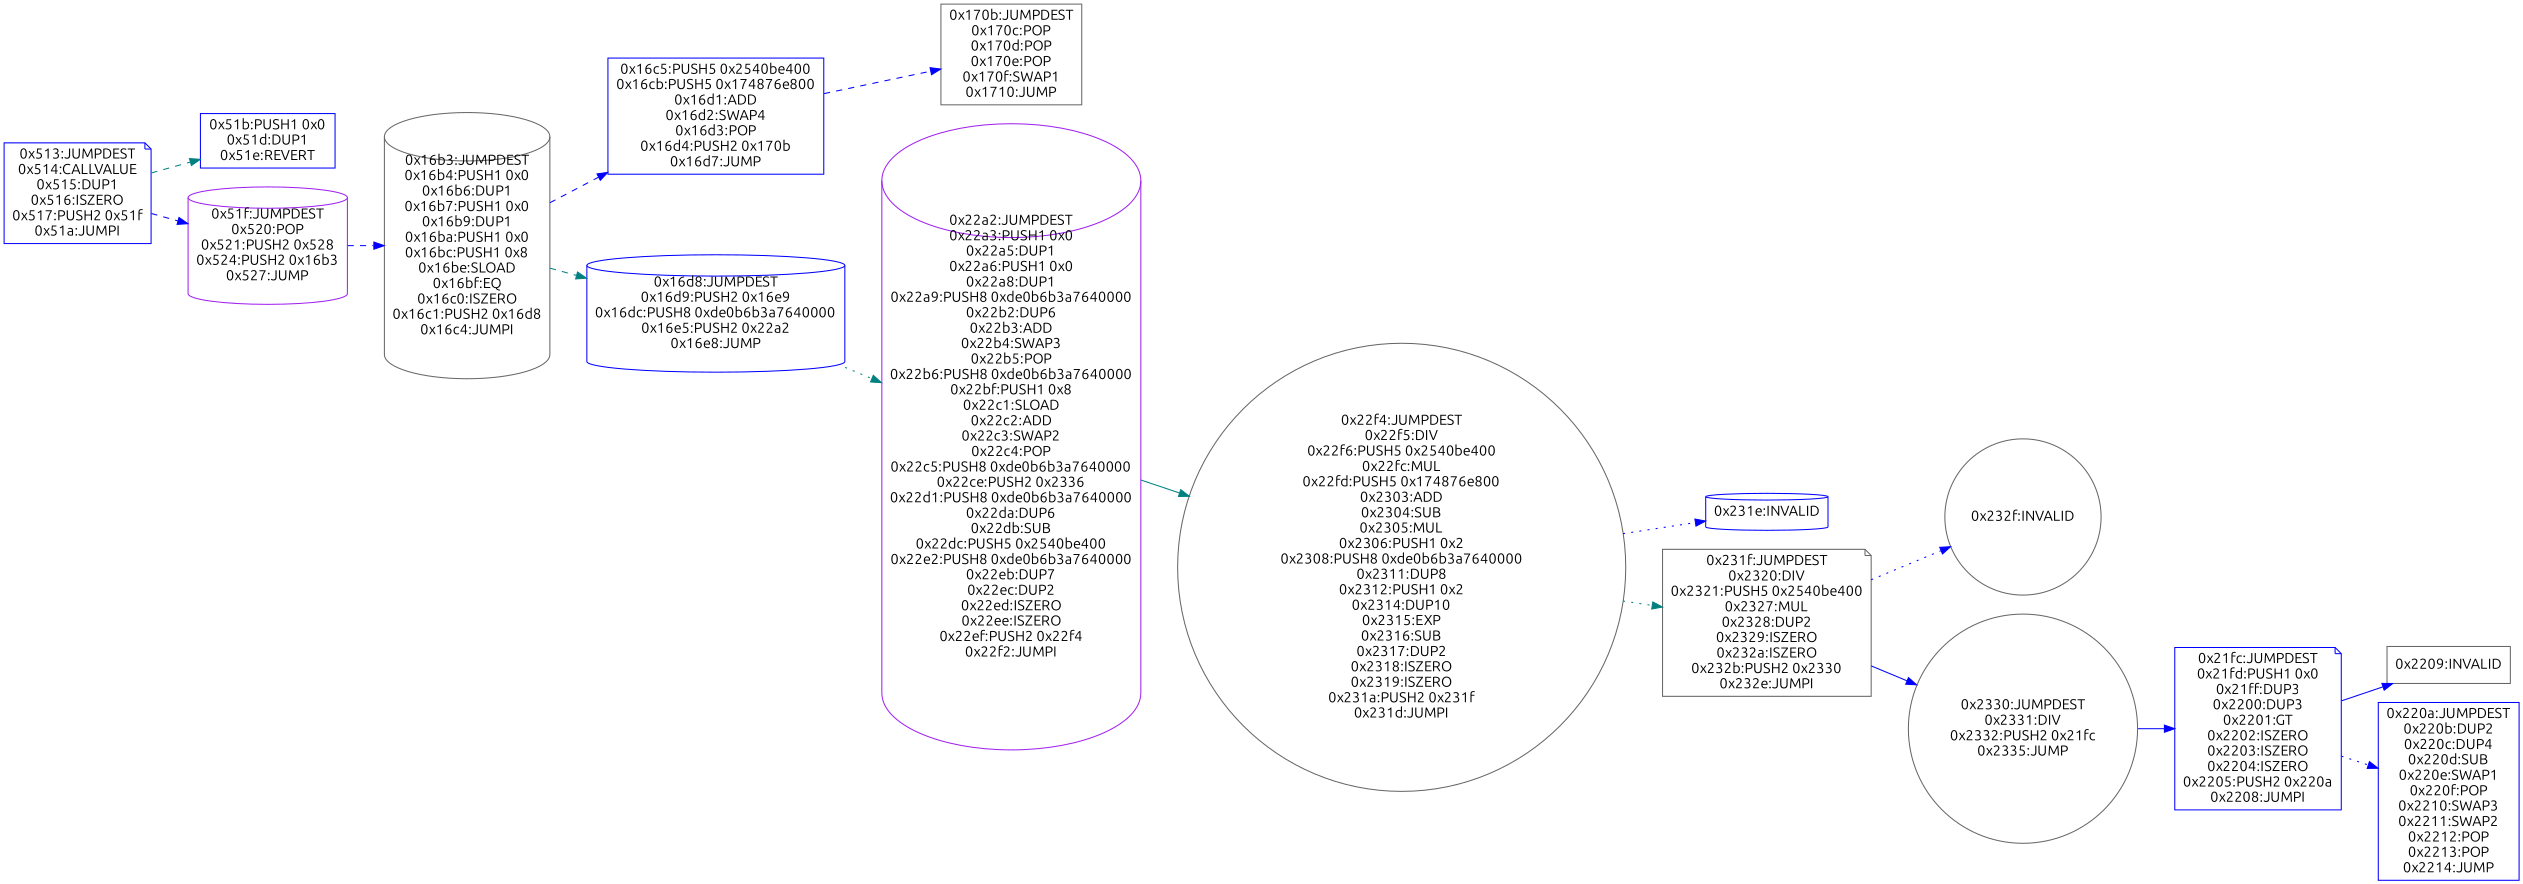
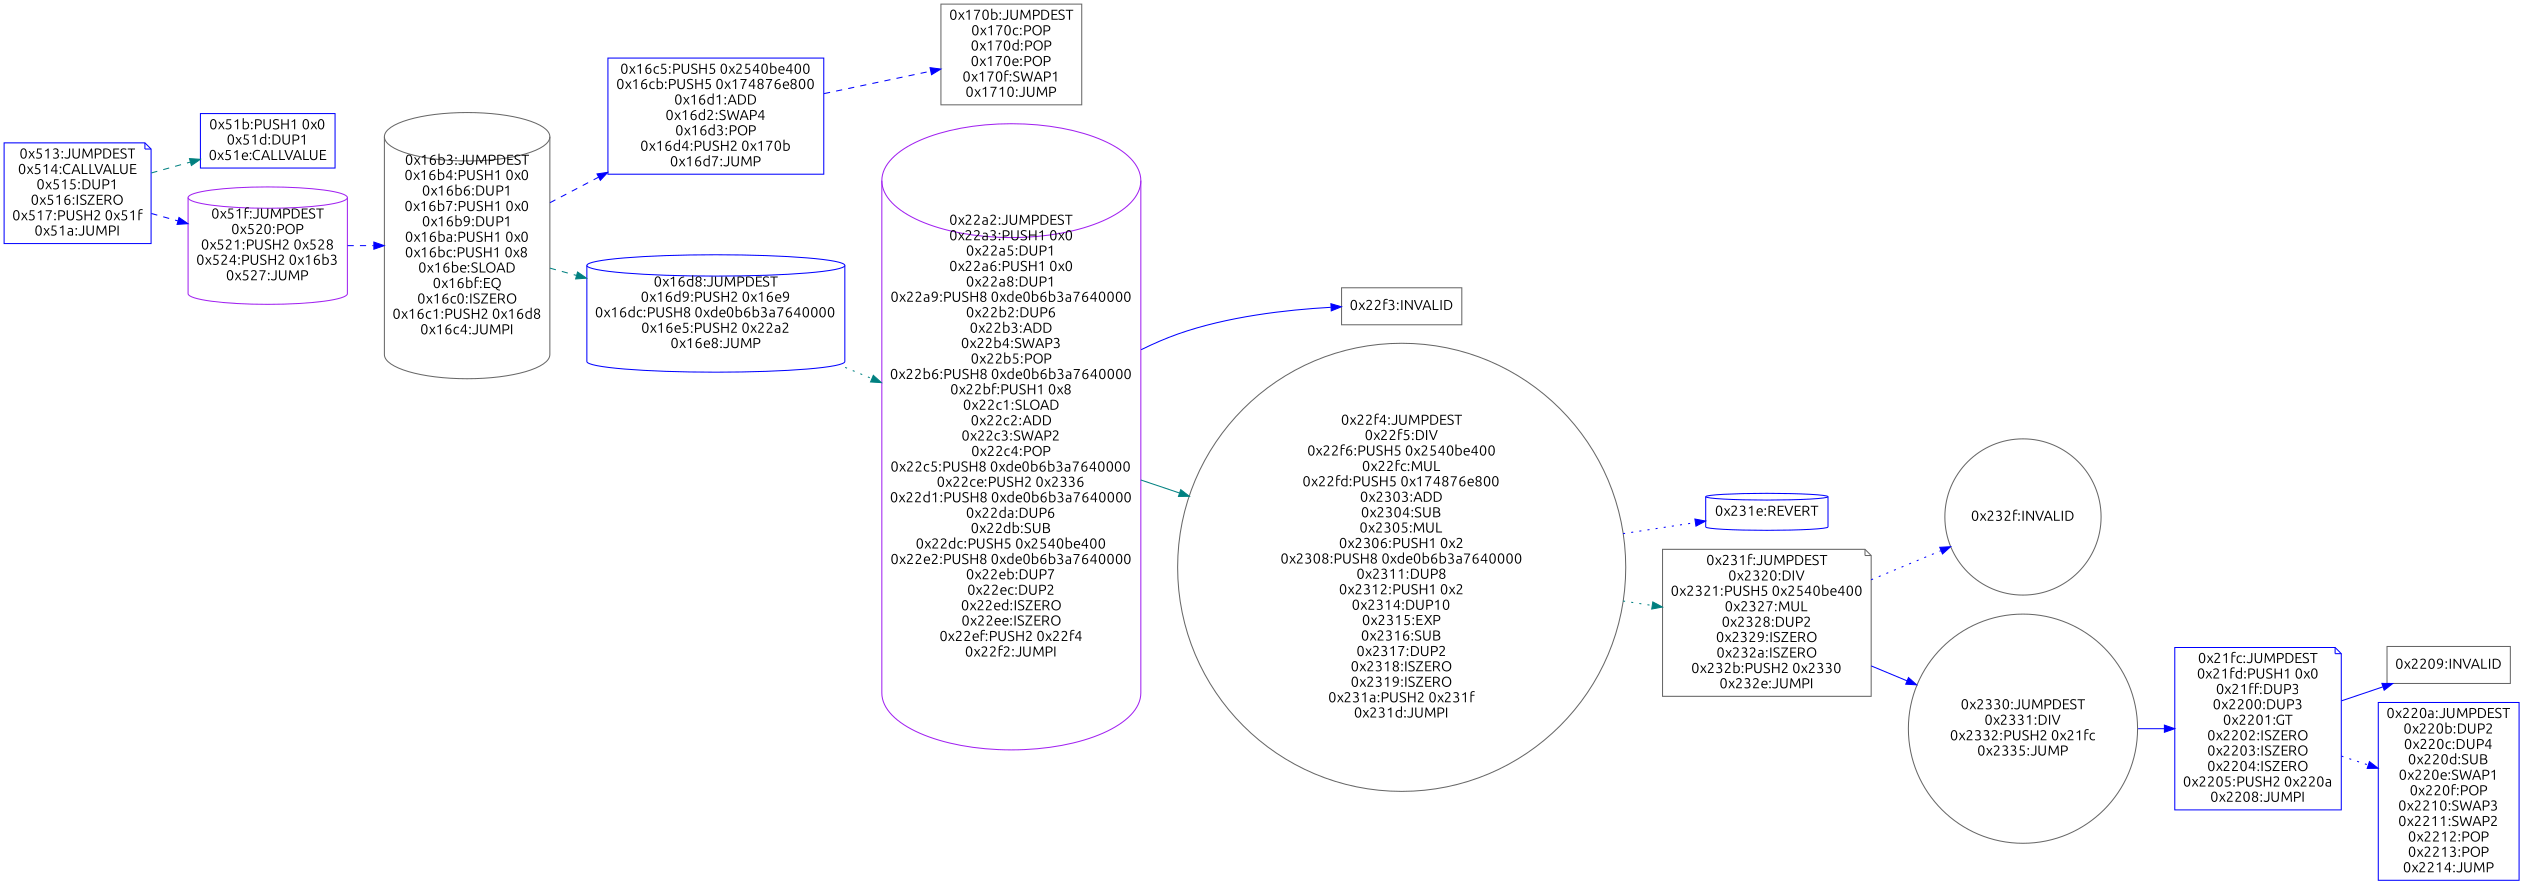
(268, 141) -> (268, 141)
none -> (1402, 306)
(1767, 512) -> (1767, 512)
